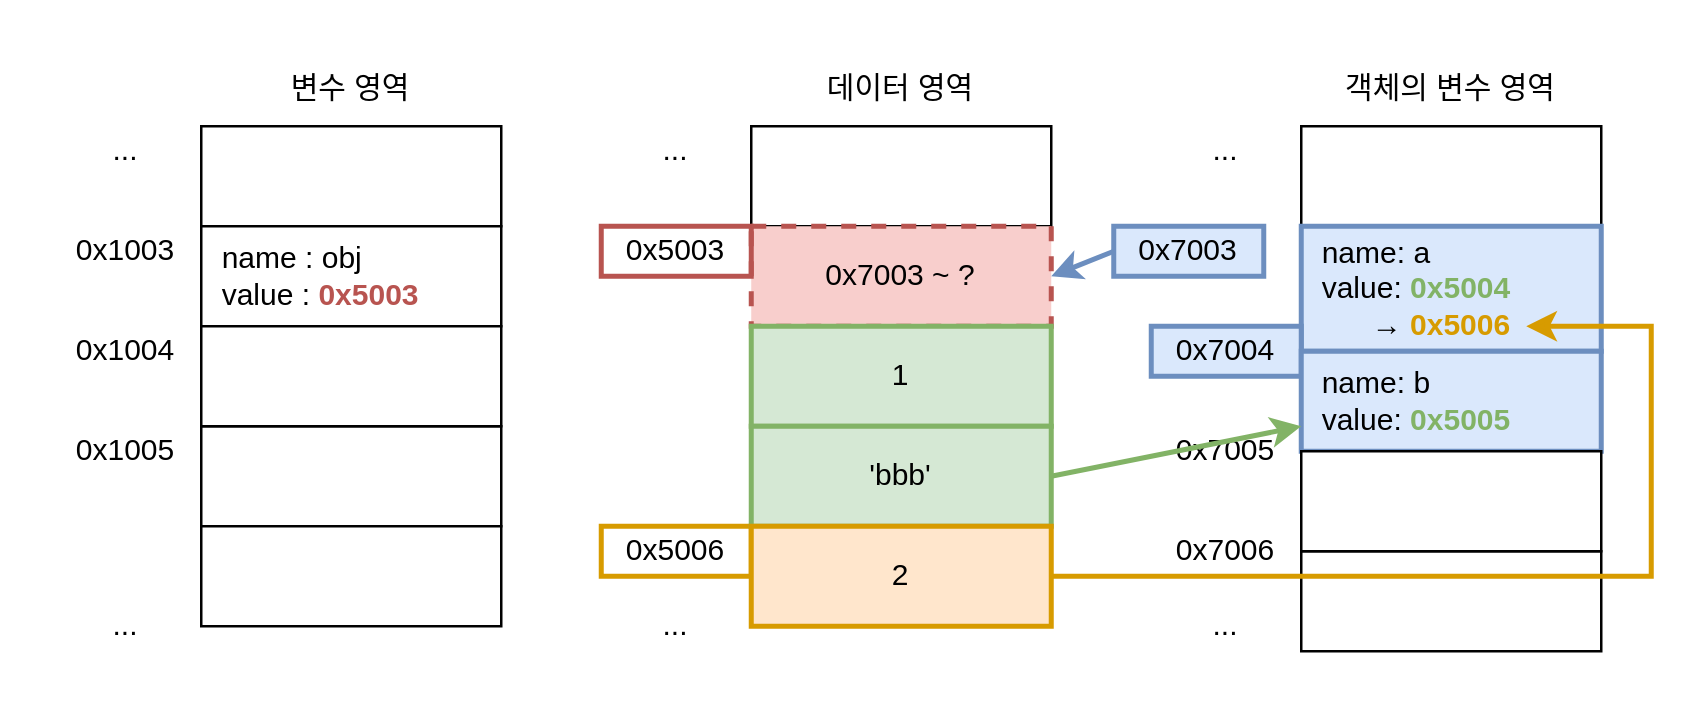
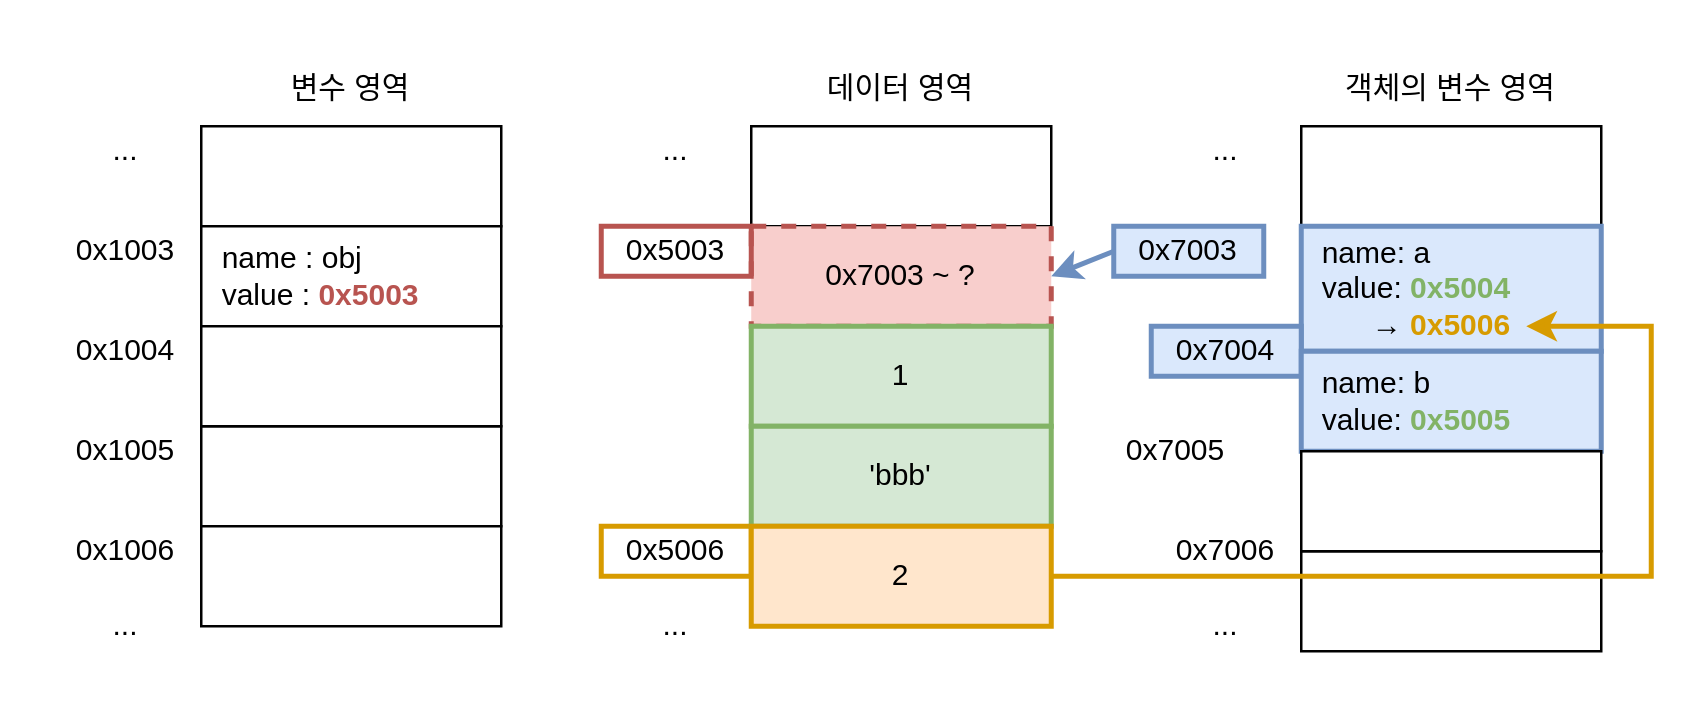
(1226, 451) -> (1176, 451)
(1166, 453) -> none
none -> (126, 551)
